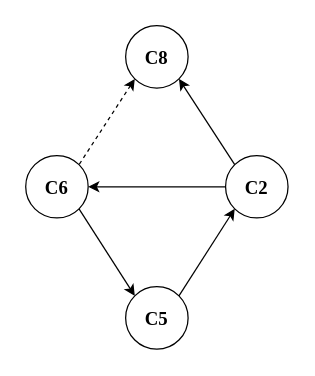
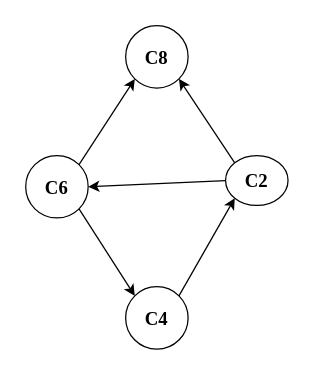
(105, 124) -> (105, 124)
(257, 187) -> (257, 181)
(157, 318) -> (157, 318)
